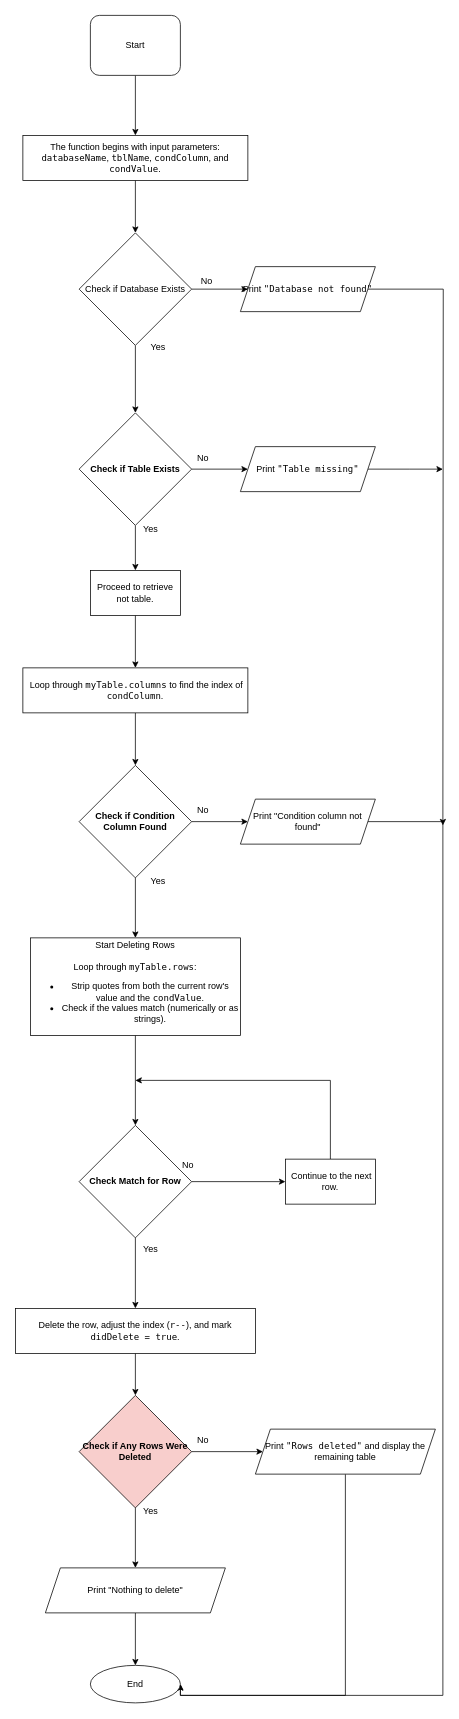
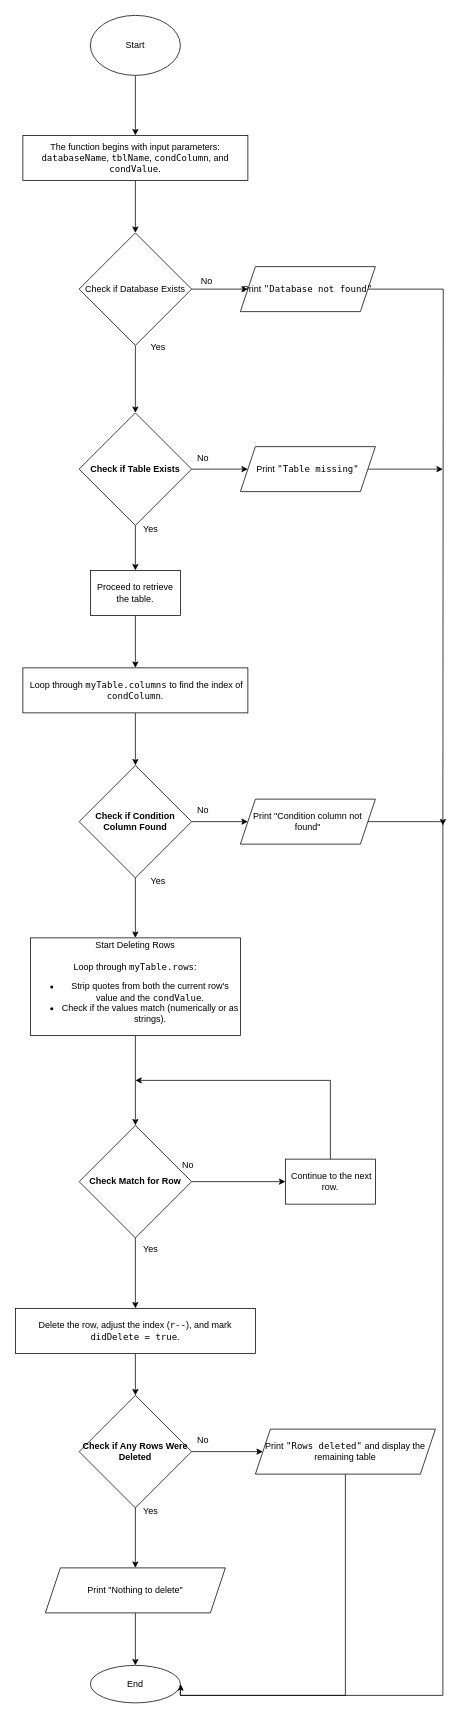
(135, 45) -> (135, 45)
(135, 593) -> (135, 593)
(135, 1452) -> (135, 1452)
